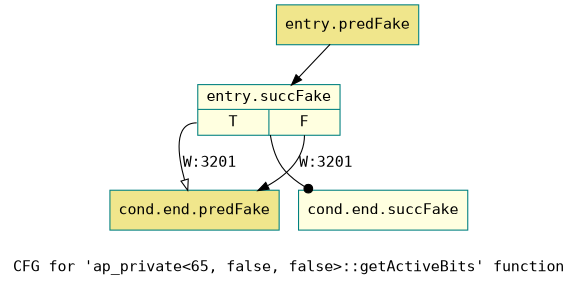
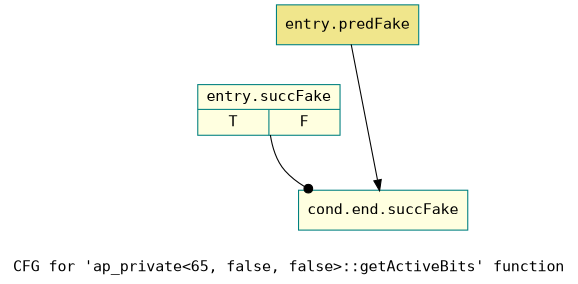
(314, 61) -> (364, 112)
(195, 210) -> none
